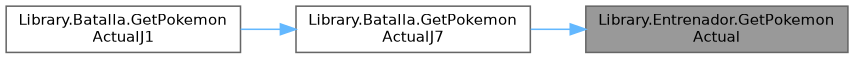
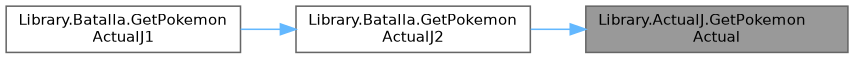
(413, 29) -> (413, 29)
(717, 29) -> (717, 29)
